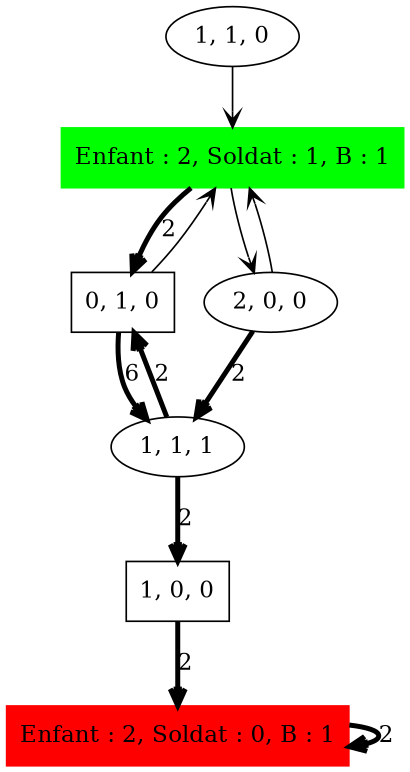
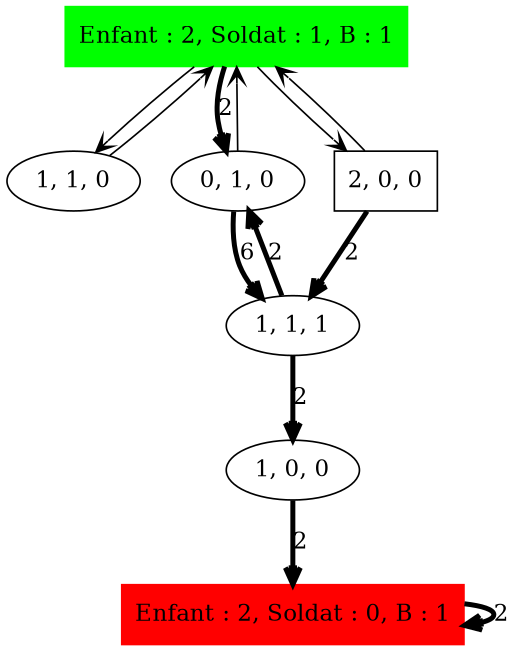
none -> (151, 103)
(123, 302) -> (238, 181)
(271, 302) -> (386, 181)
(178, 591) -> (293, 470)
